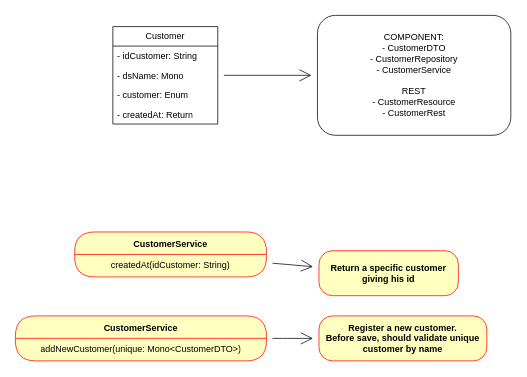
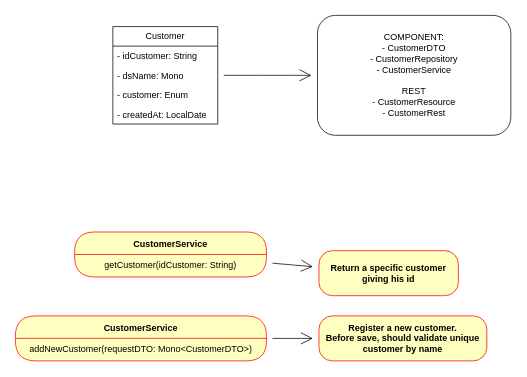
(162, 115) -> (166, 121)
(171, 266) -> (171, 266)
(141, 350) -> (141, 350)
